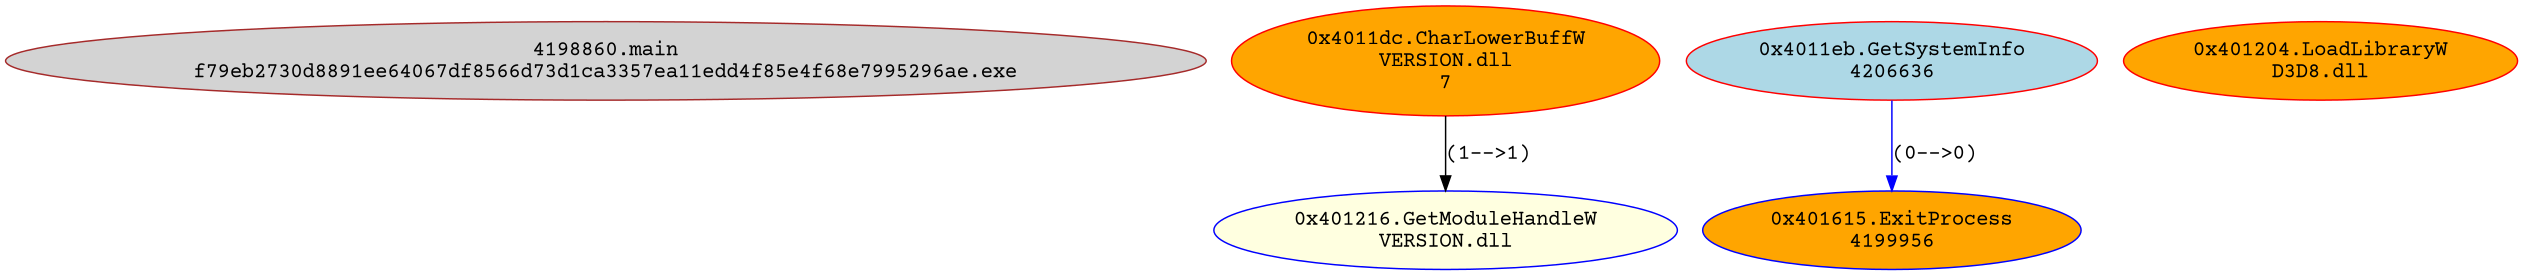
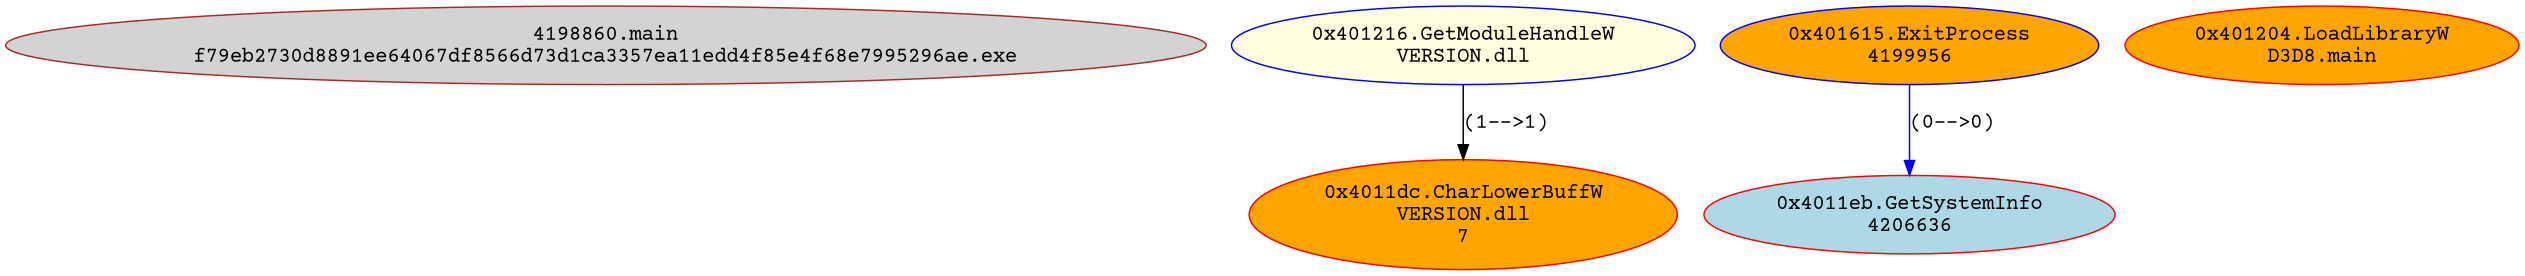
(2321, 61) -> (2322, 45)
(1892, 138) -> (1909, 122)
(1446, 146) -> (1463, 115)
